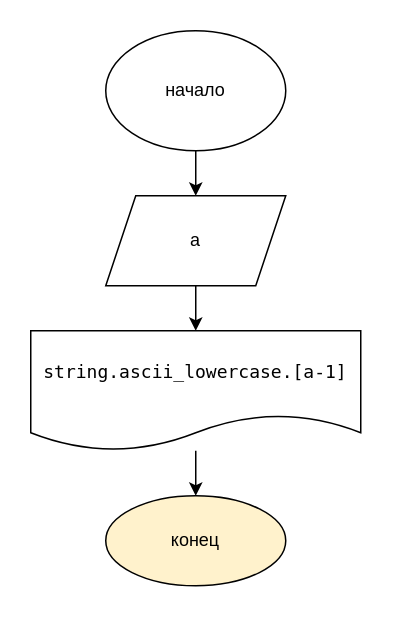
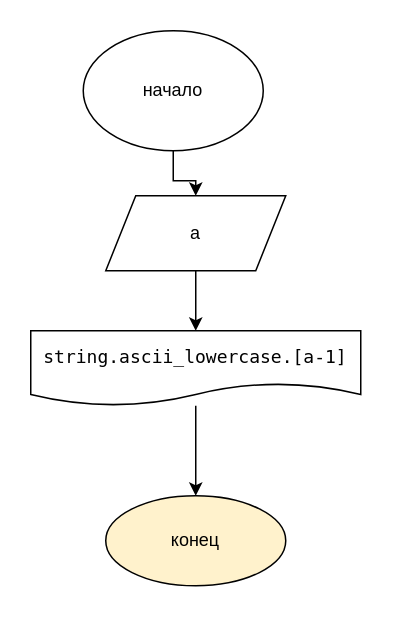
(196, 91) -> (173, 91)
(196, 241) -> (196, 233)
(196, 391) -> (196, 368)
